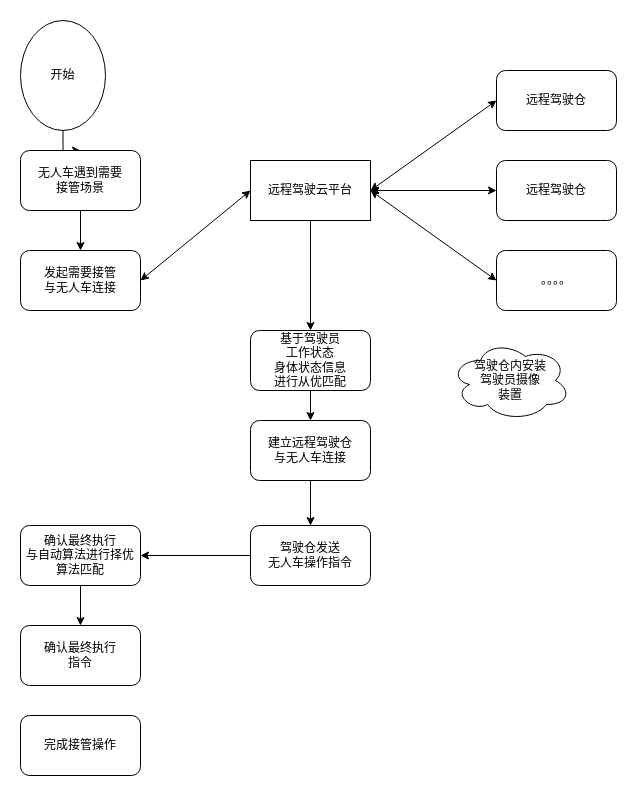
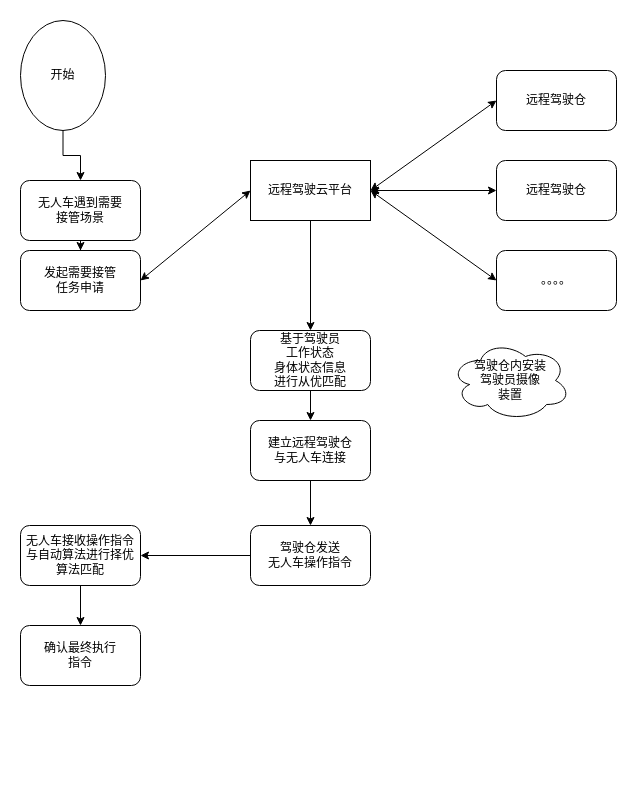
(81, 181) -> (81, 211)
(81, 281) -> (81, 281)
(81, 556) -> (81, 556)
(81, 746) -> none
